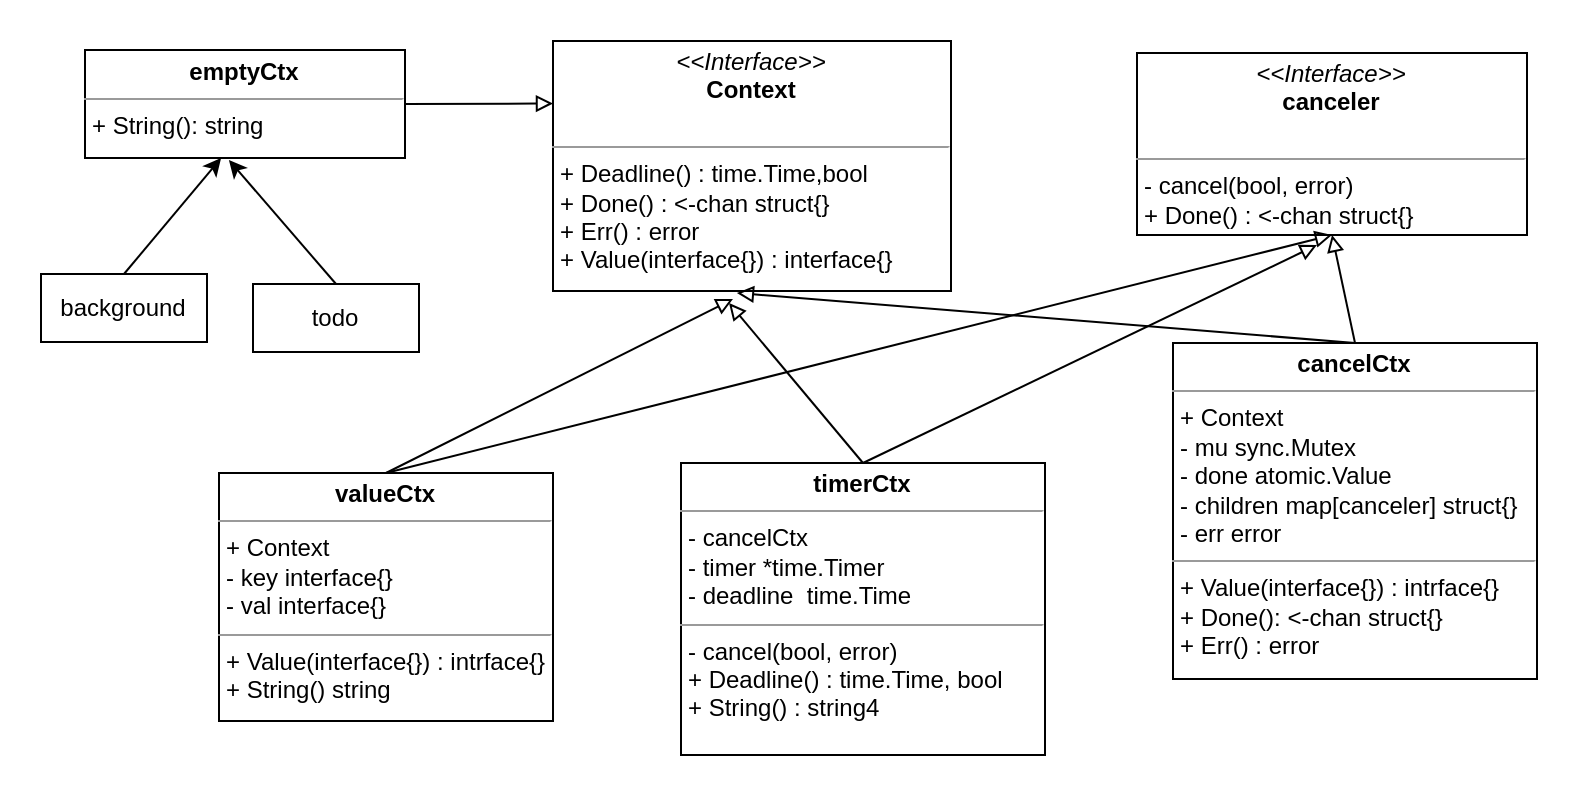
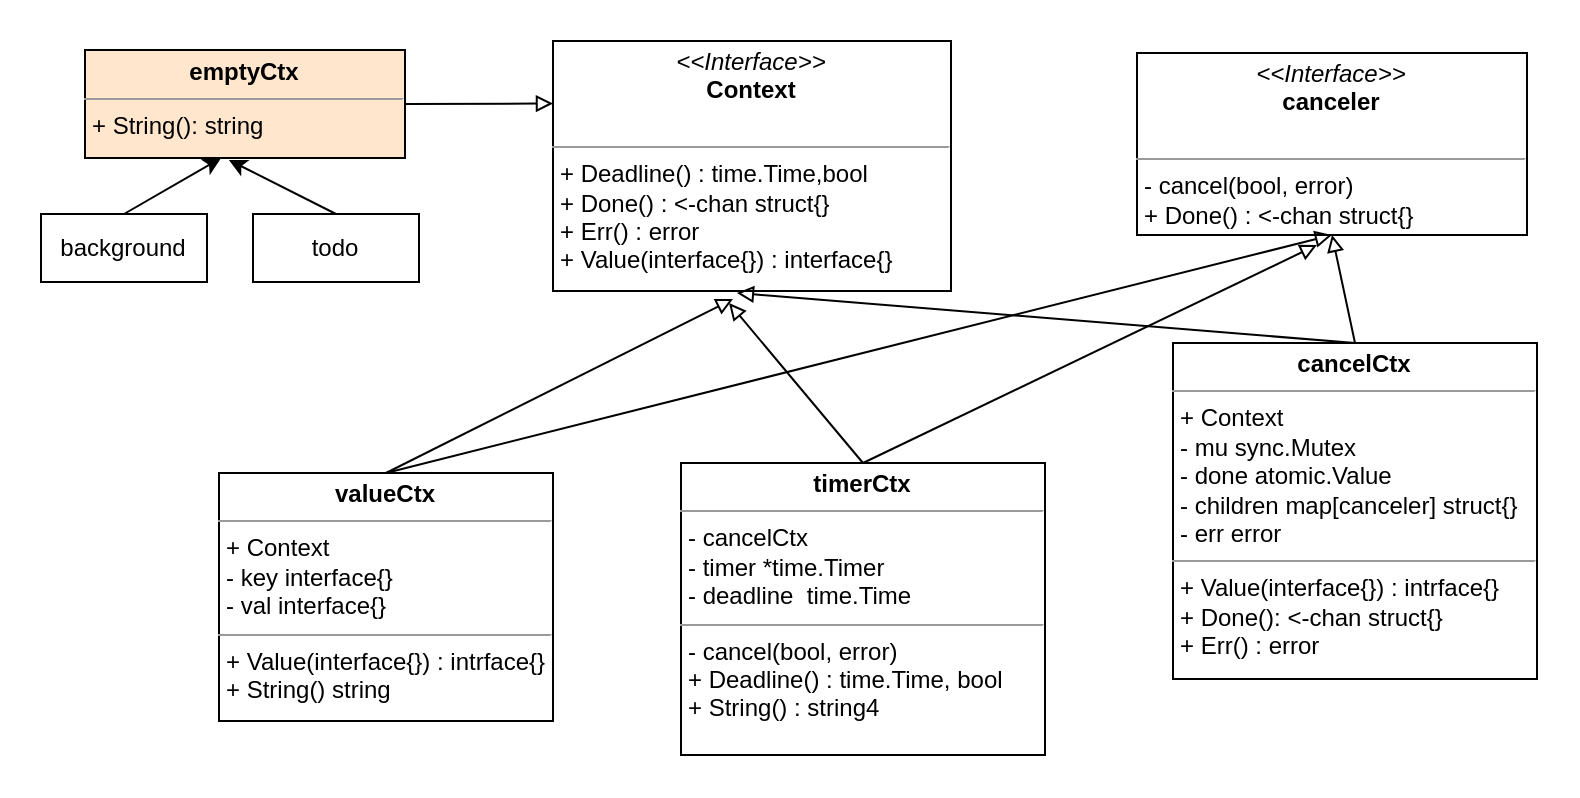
(245, 104) -> (245, 104)
(124, 308) -> (124, 248)
(336, 318) -> (336, 248)
